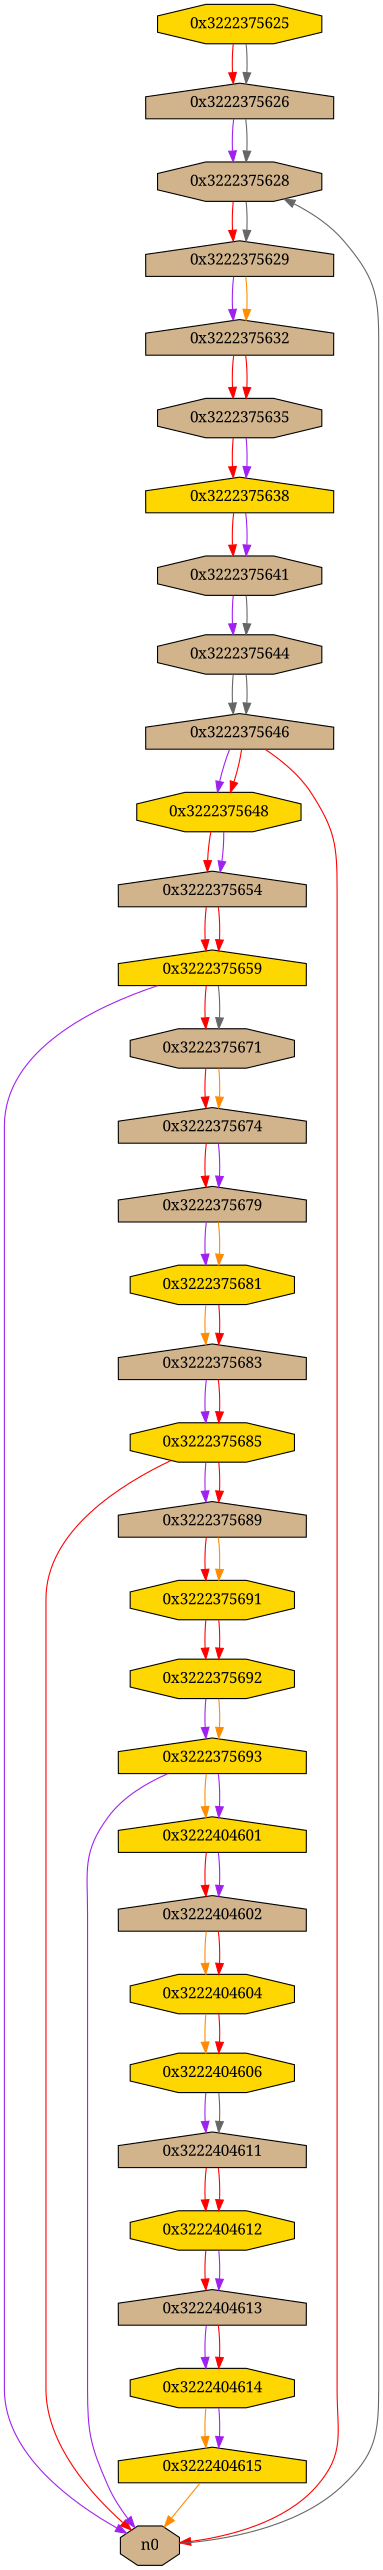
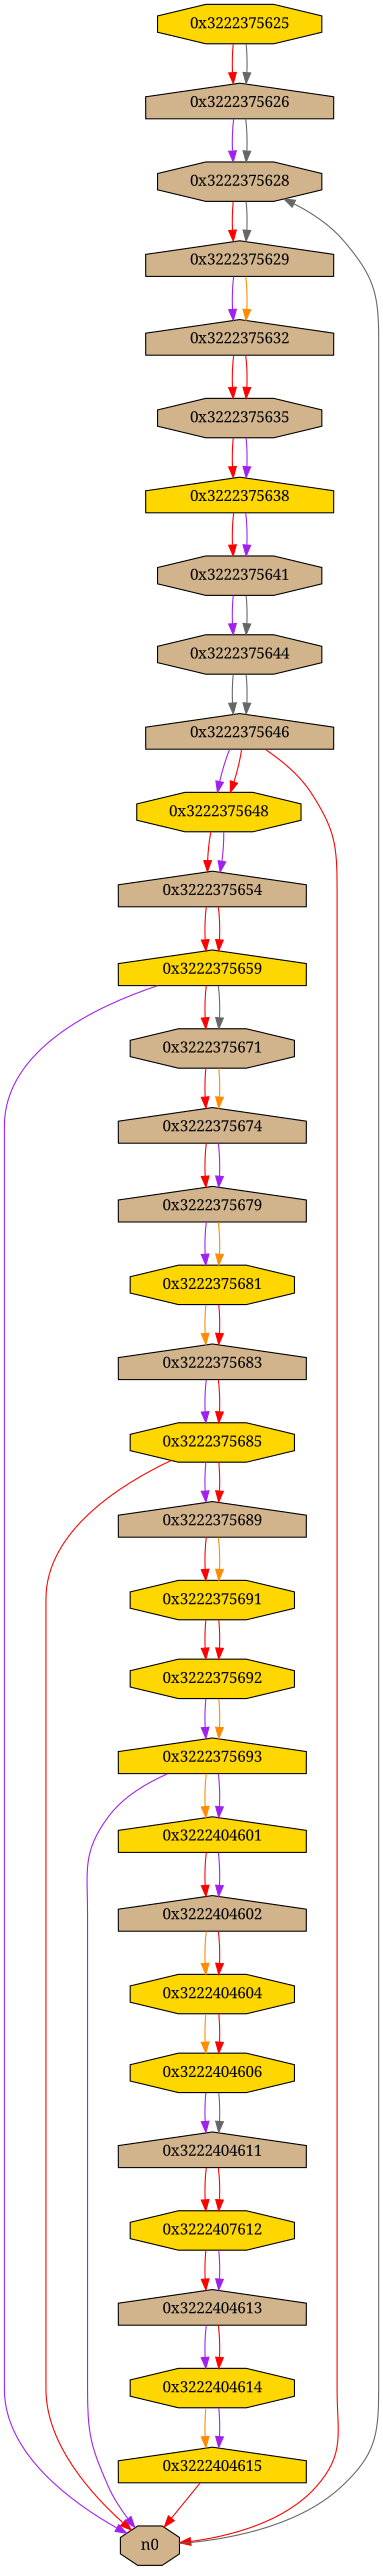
(212, 2230) -> (212, 2230)
(186, 2501) -> (186, 2501)
